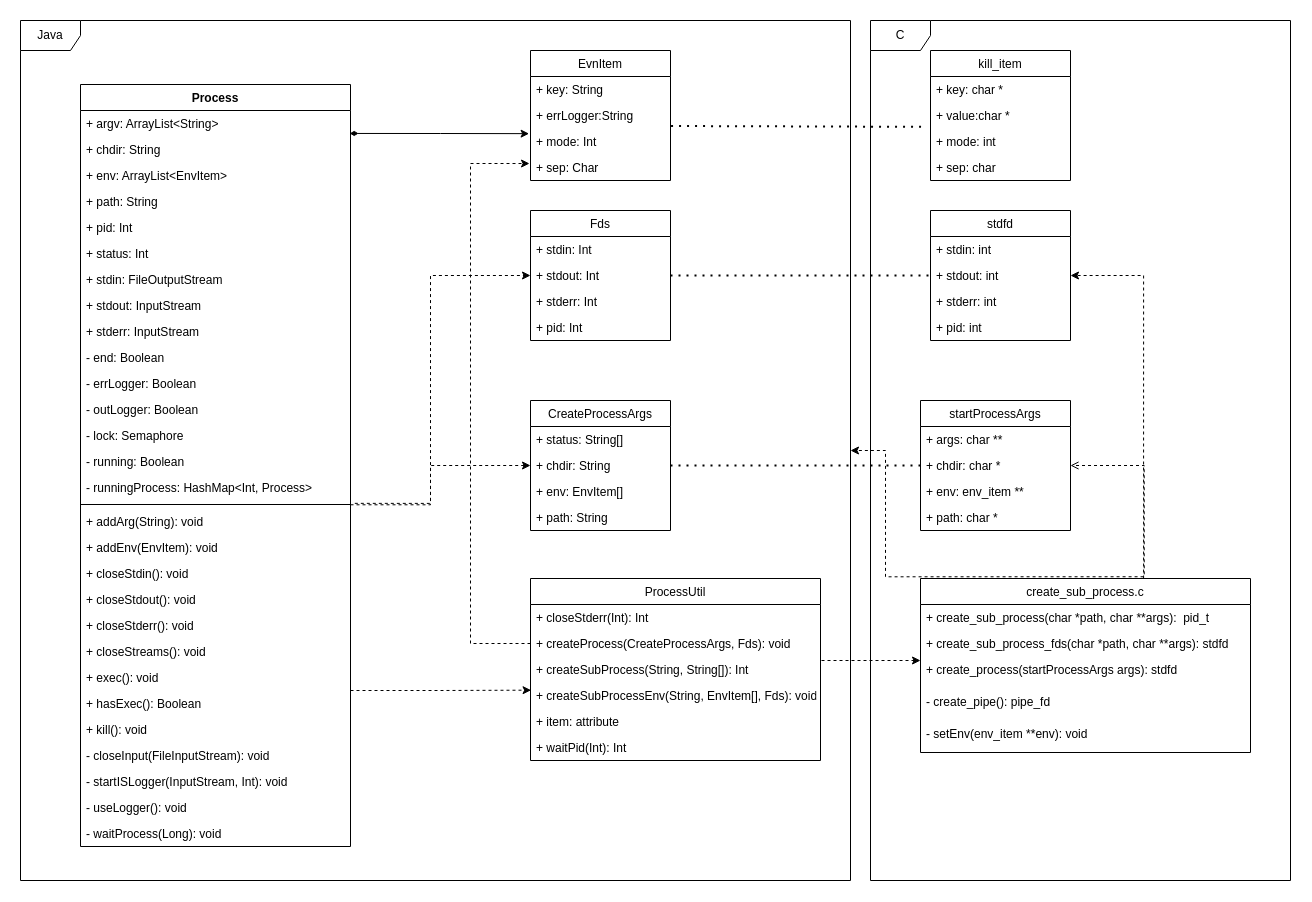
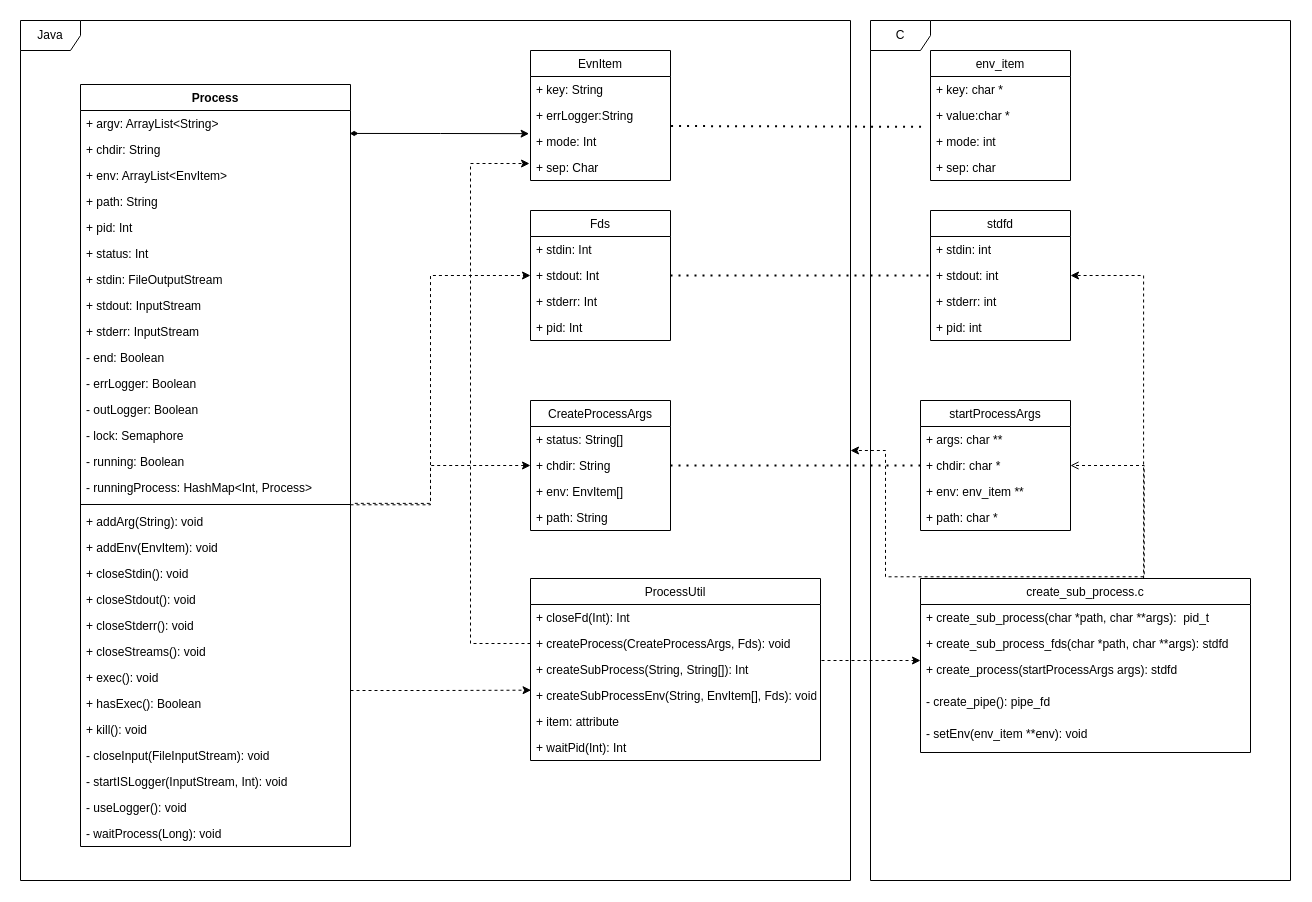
(1000, 64) -> (1000, 64)
(607, 618) -> (594, 618)
